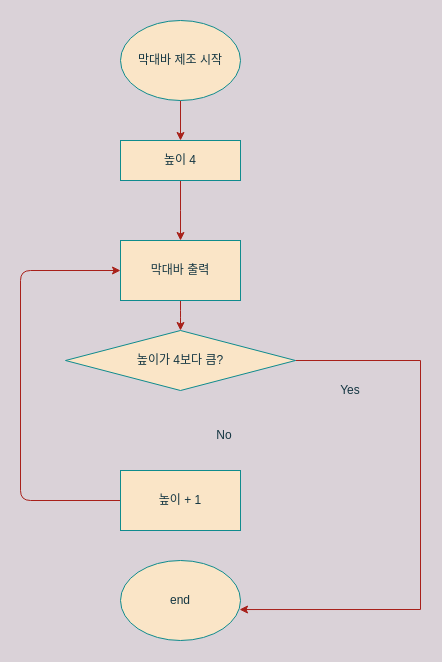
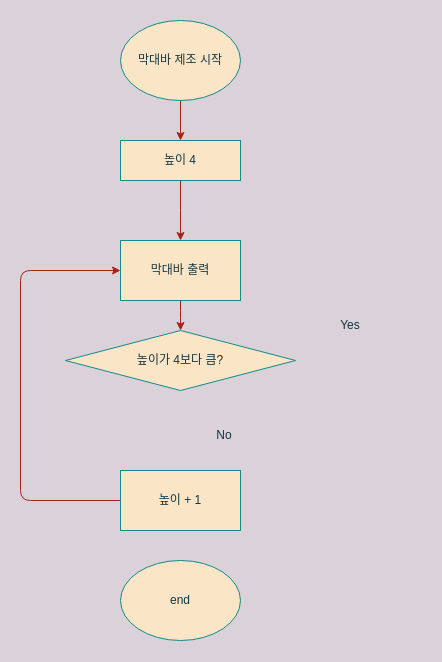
(351, 391) -> (351, 326)
(421, 510) -> none
